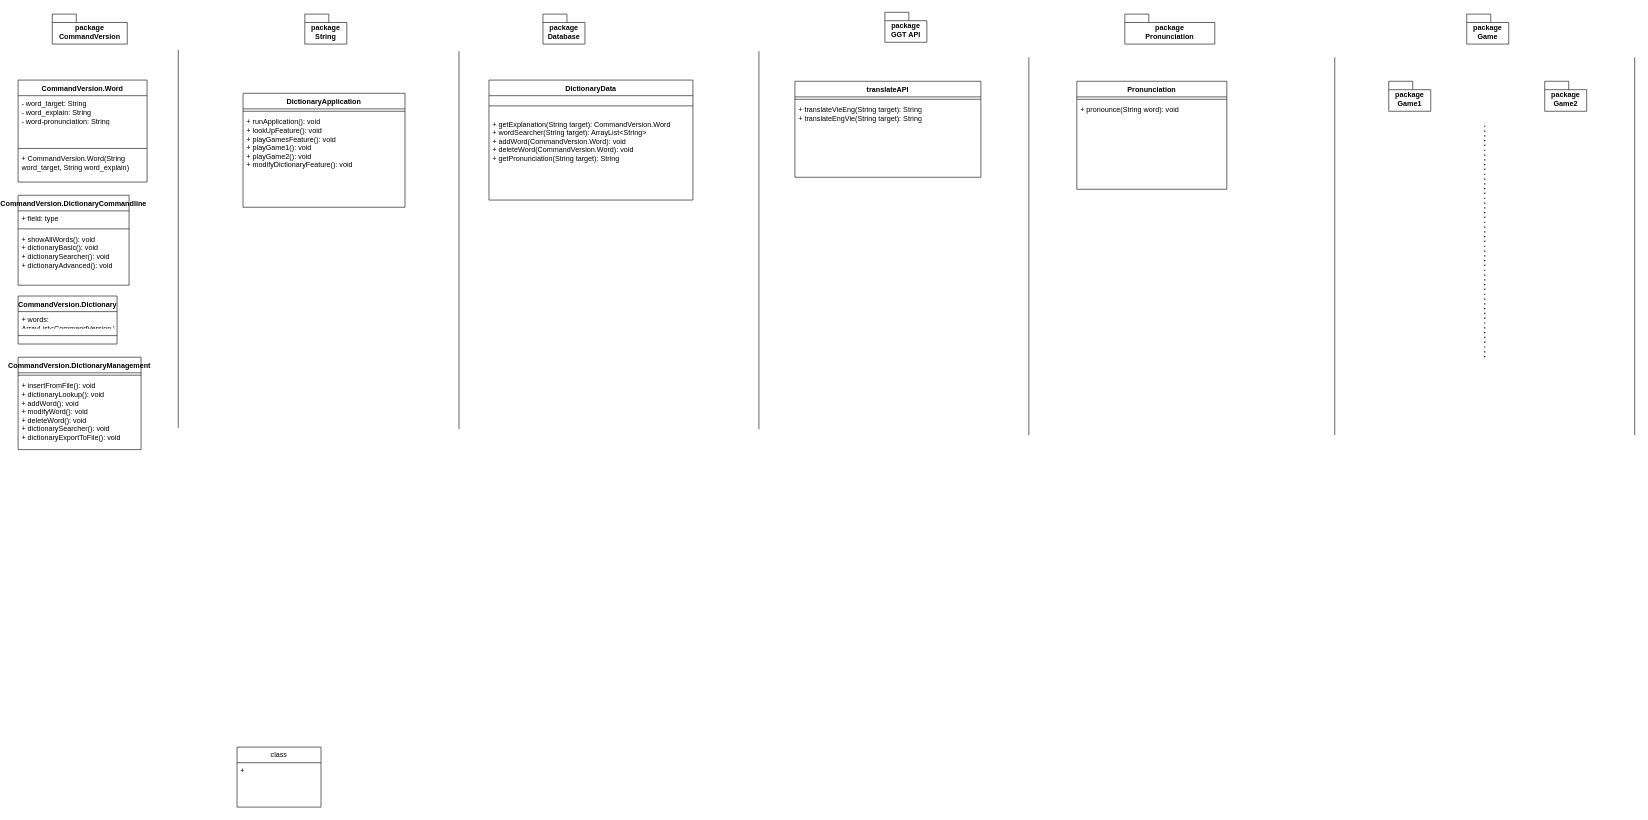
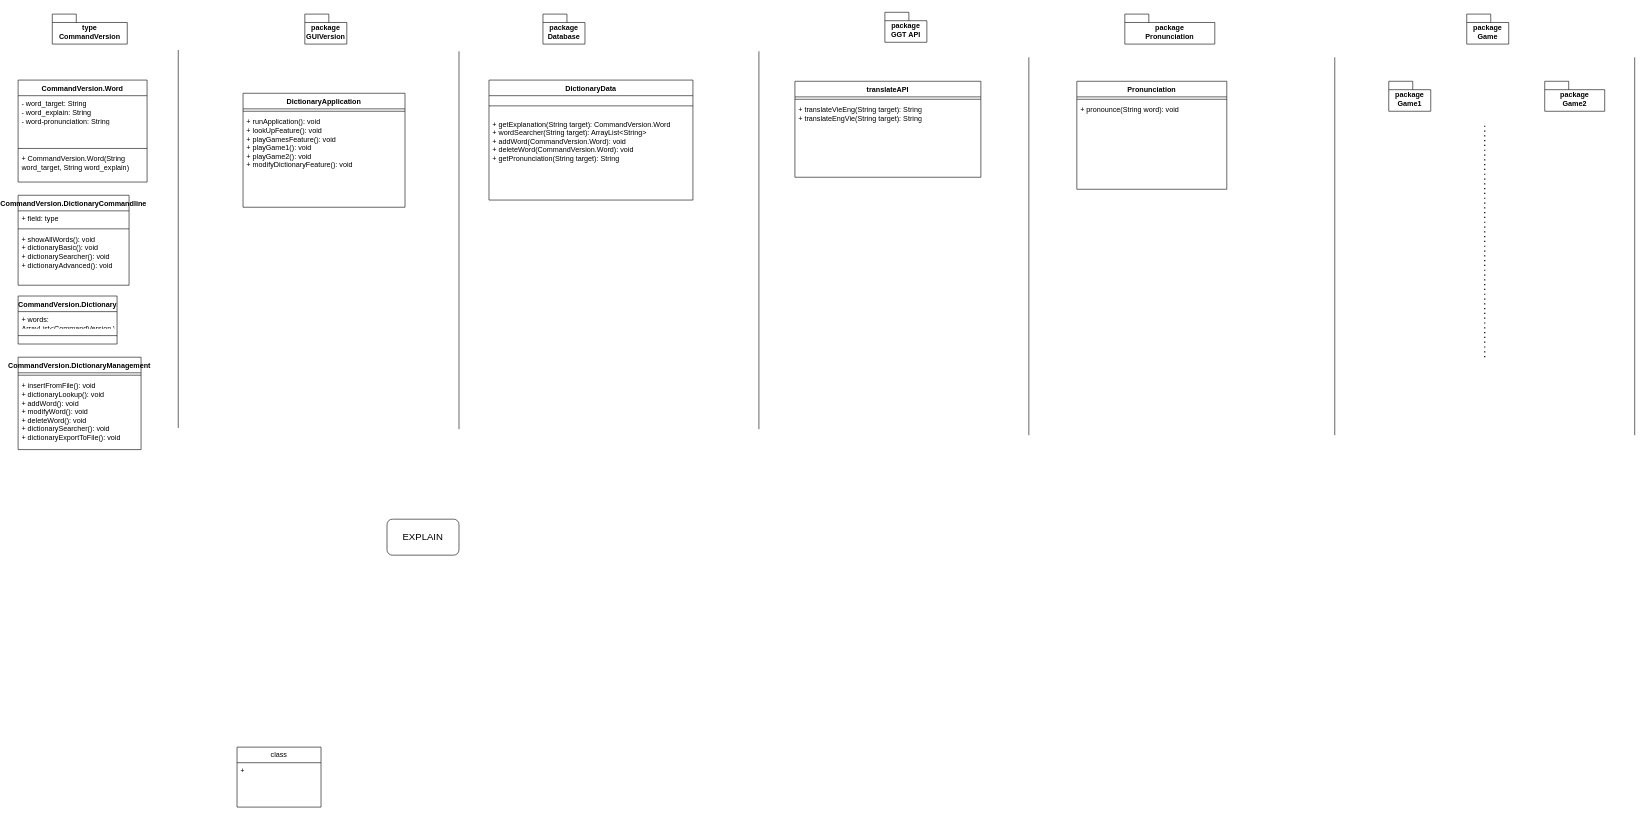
(89, 32) -> (89, 32)
(326, 32) -> (326, 32)
(1566, 96) -> (1575, 96)
none -> (423, 537)
